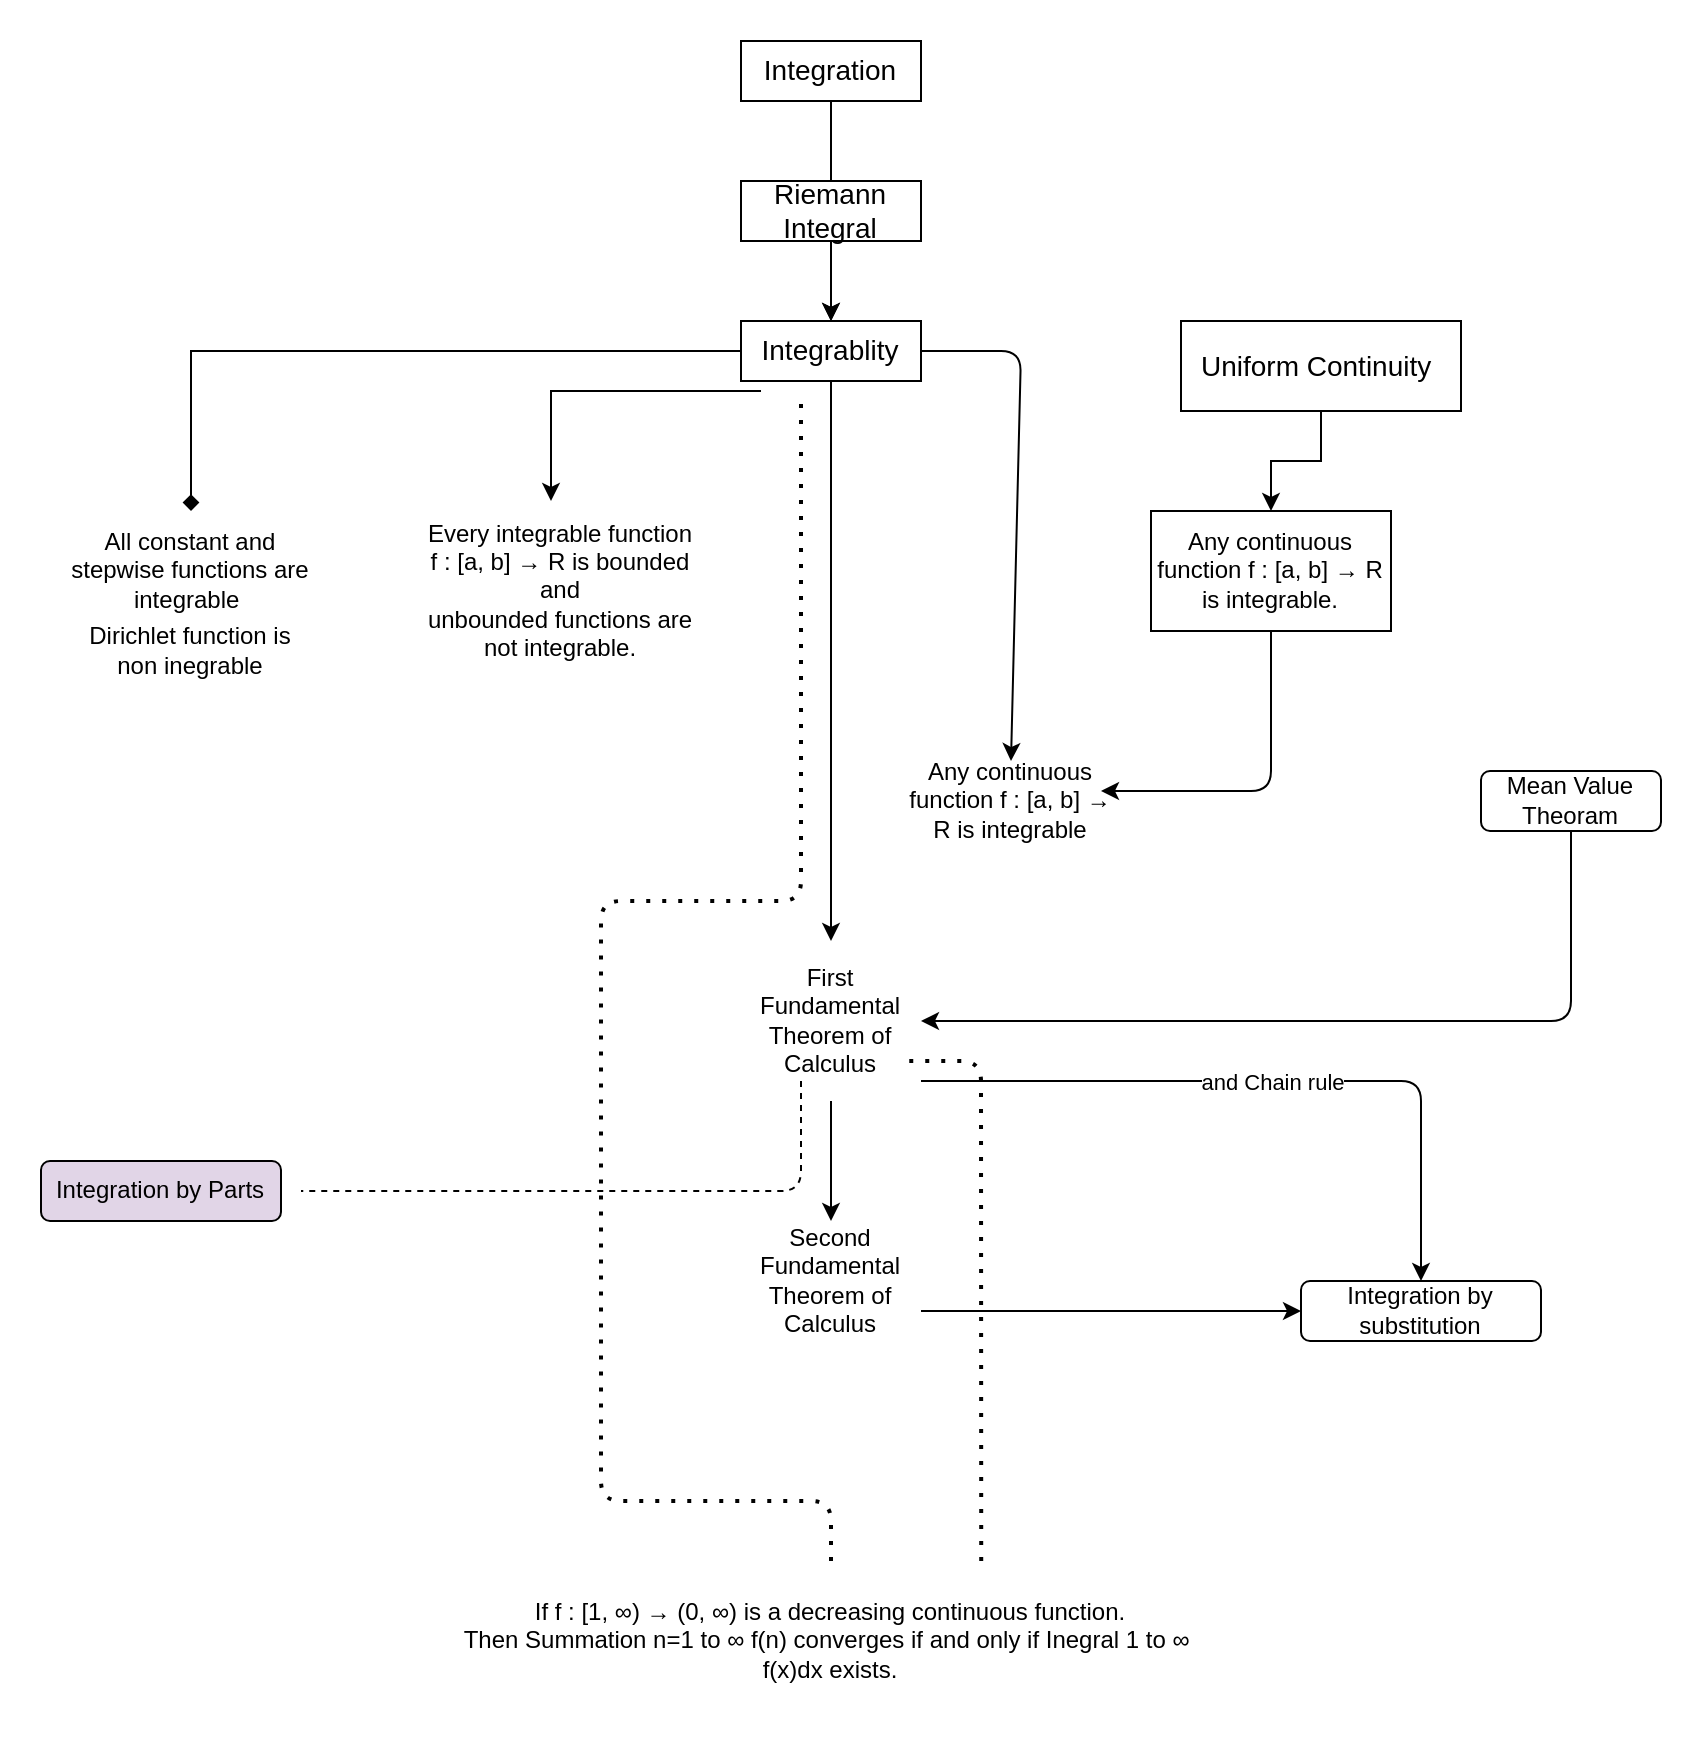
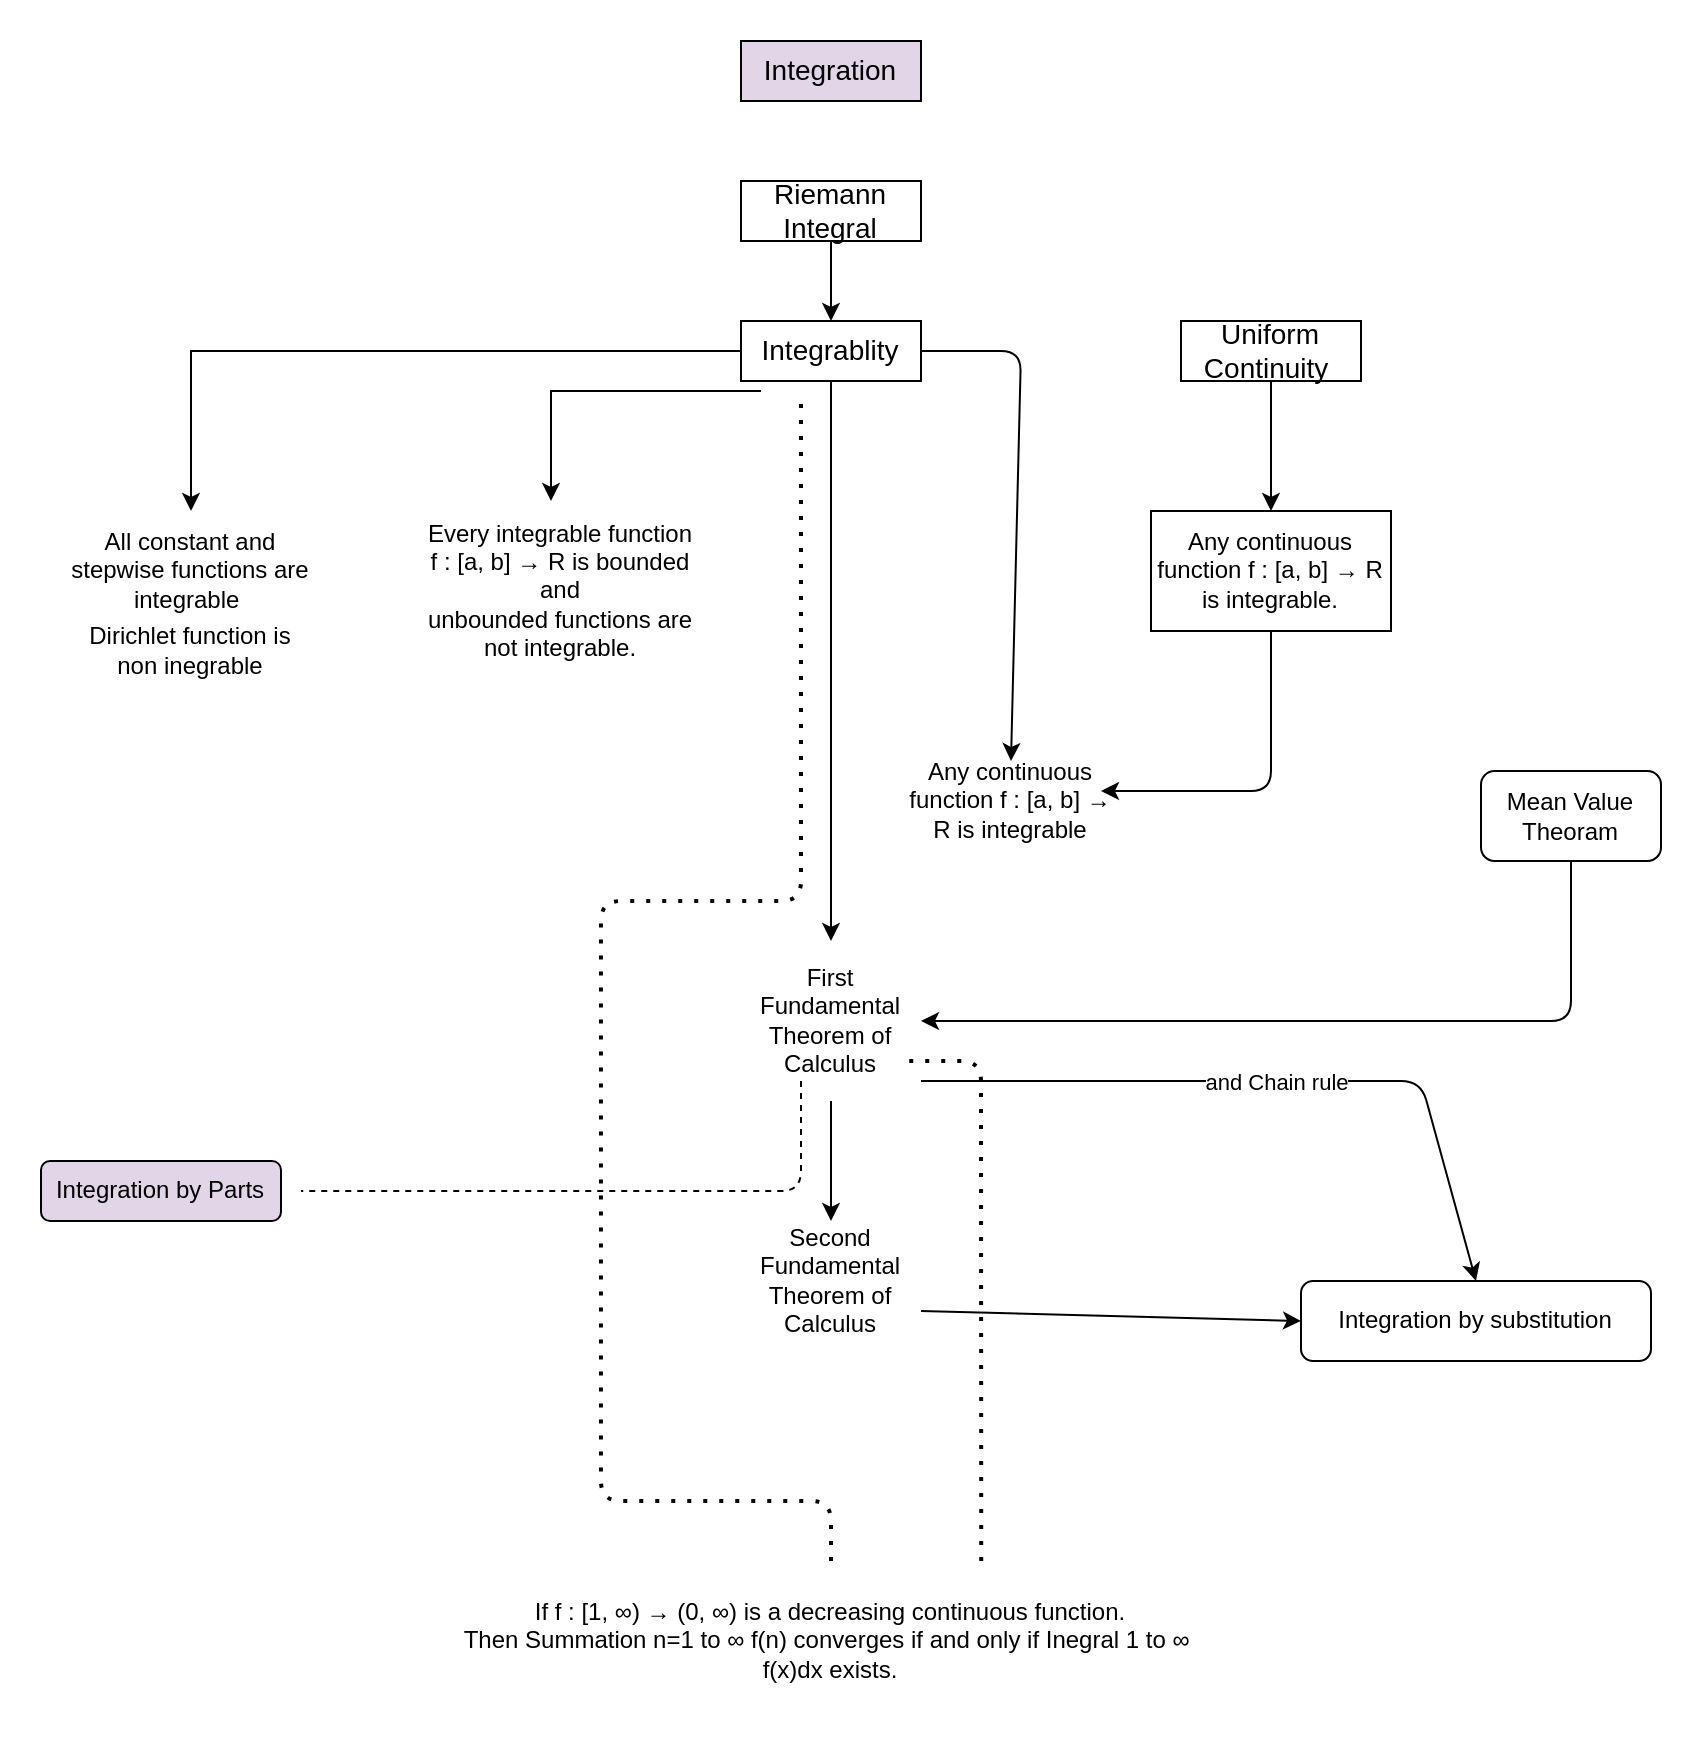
(831, 71) -> (831, 71)
(831, 141) -> none
(1321, 366) -> (1271, 351)
(191, 495) -> (191, 496)
(1571, 801) -> (1571, 816)
(1421, 1311) -> (1476, 1321)
